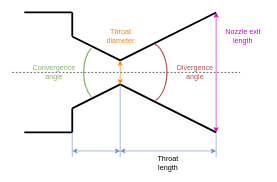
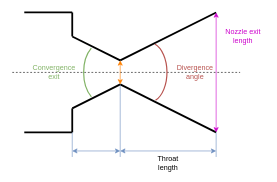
(121, 36) -> none
(54, 72) -> (54, 72)
